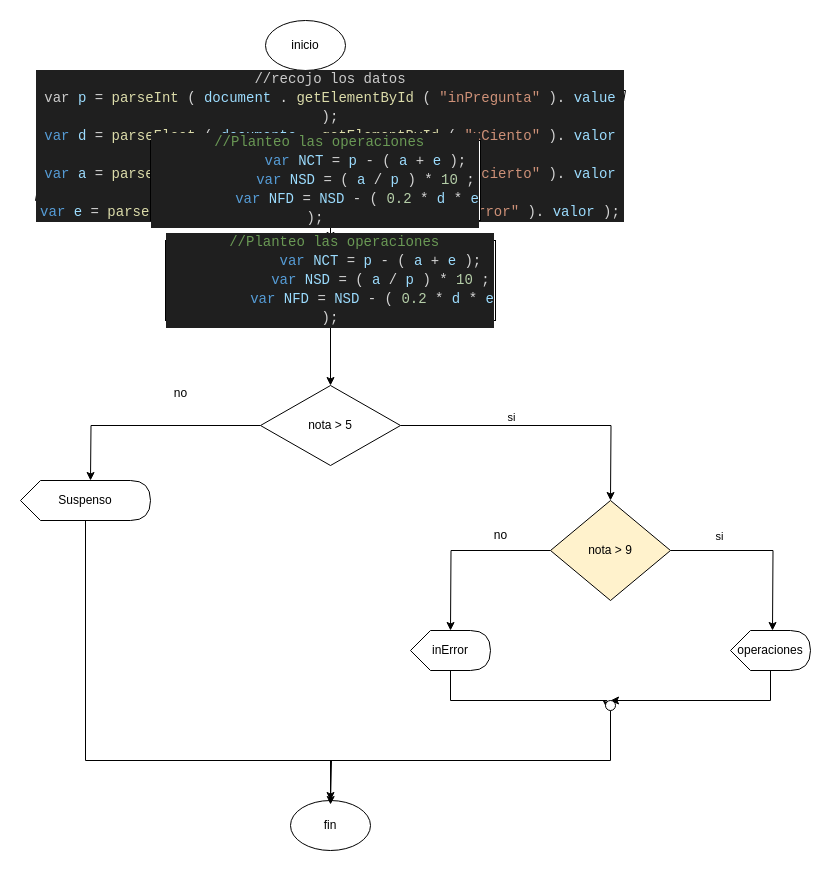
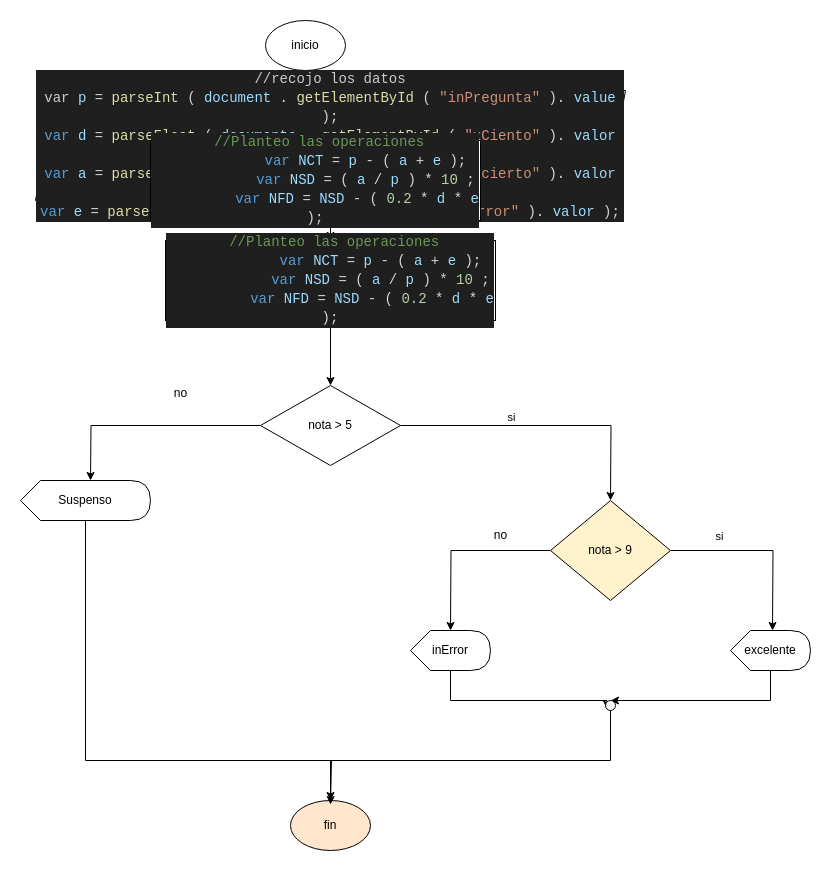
(771, 651) -> (771, 651)
(331, 826) -> (331, 826)
